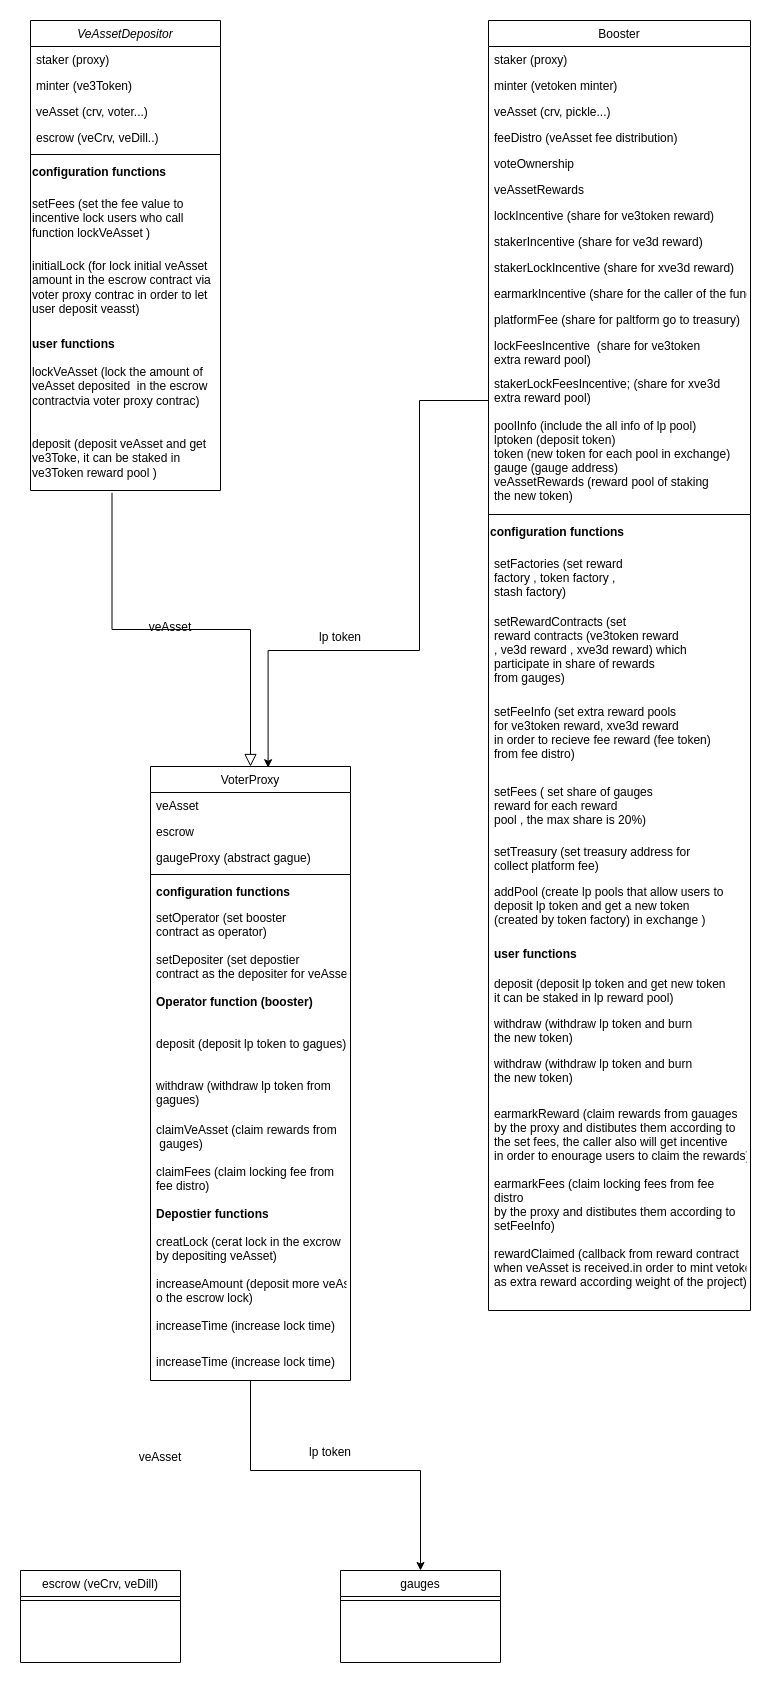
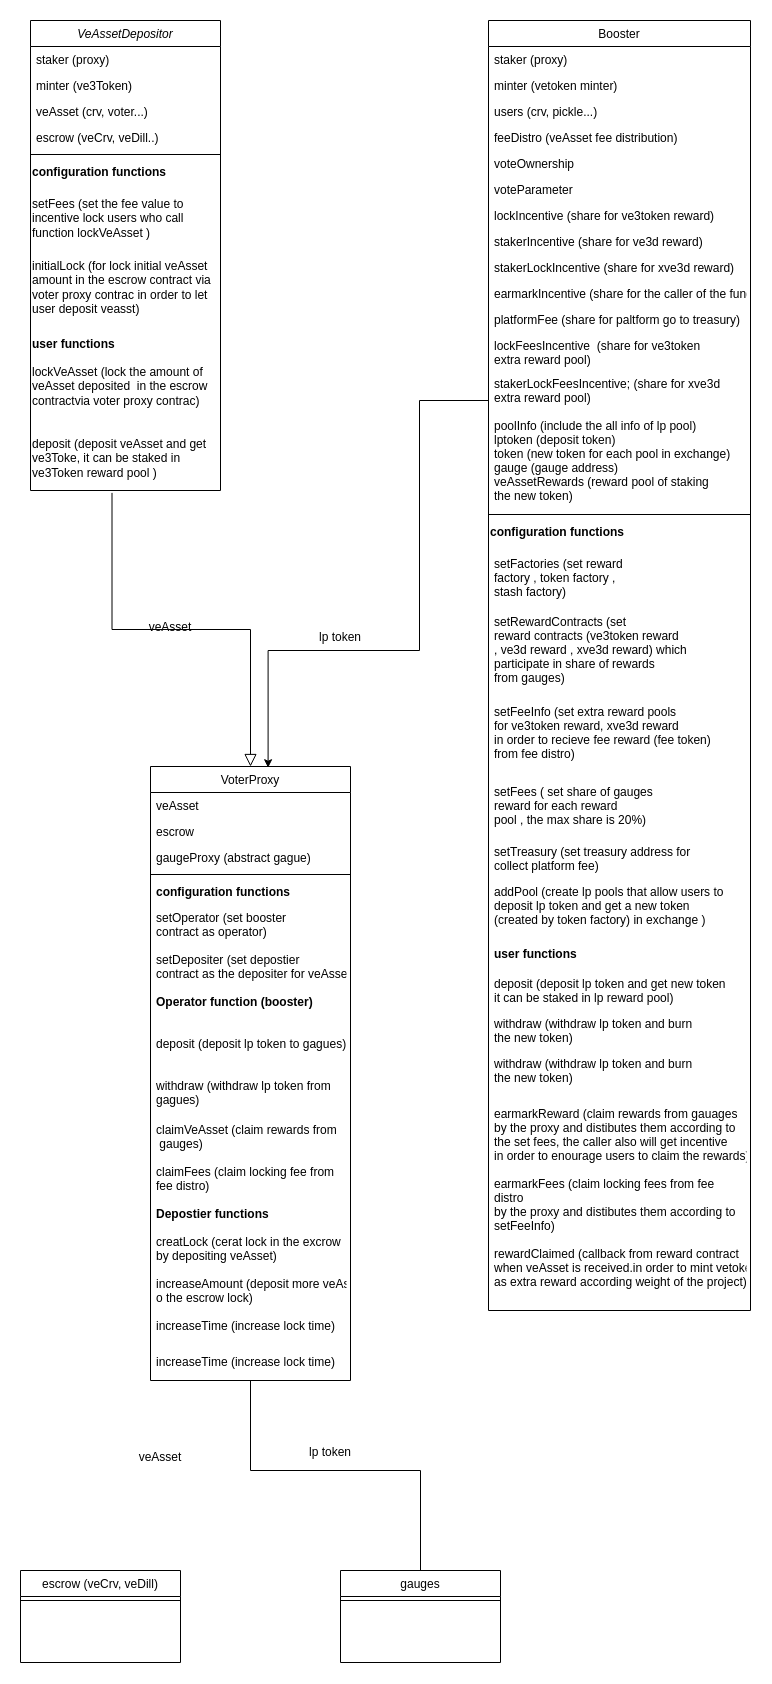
(562, 112) -> (555, 112)
(541, 190) -> (538, 190)
(421, 1562) -> (421, 1565)
